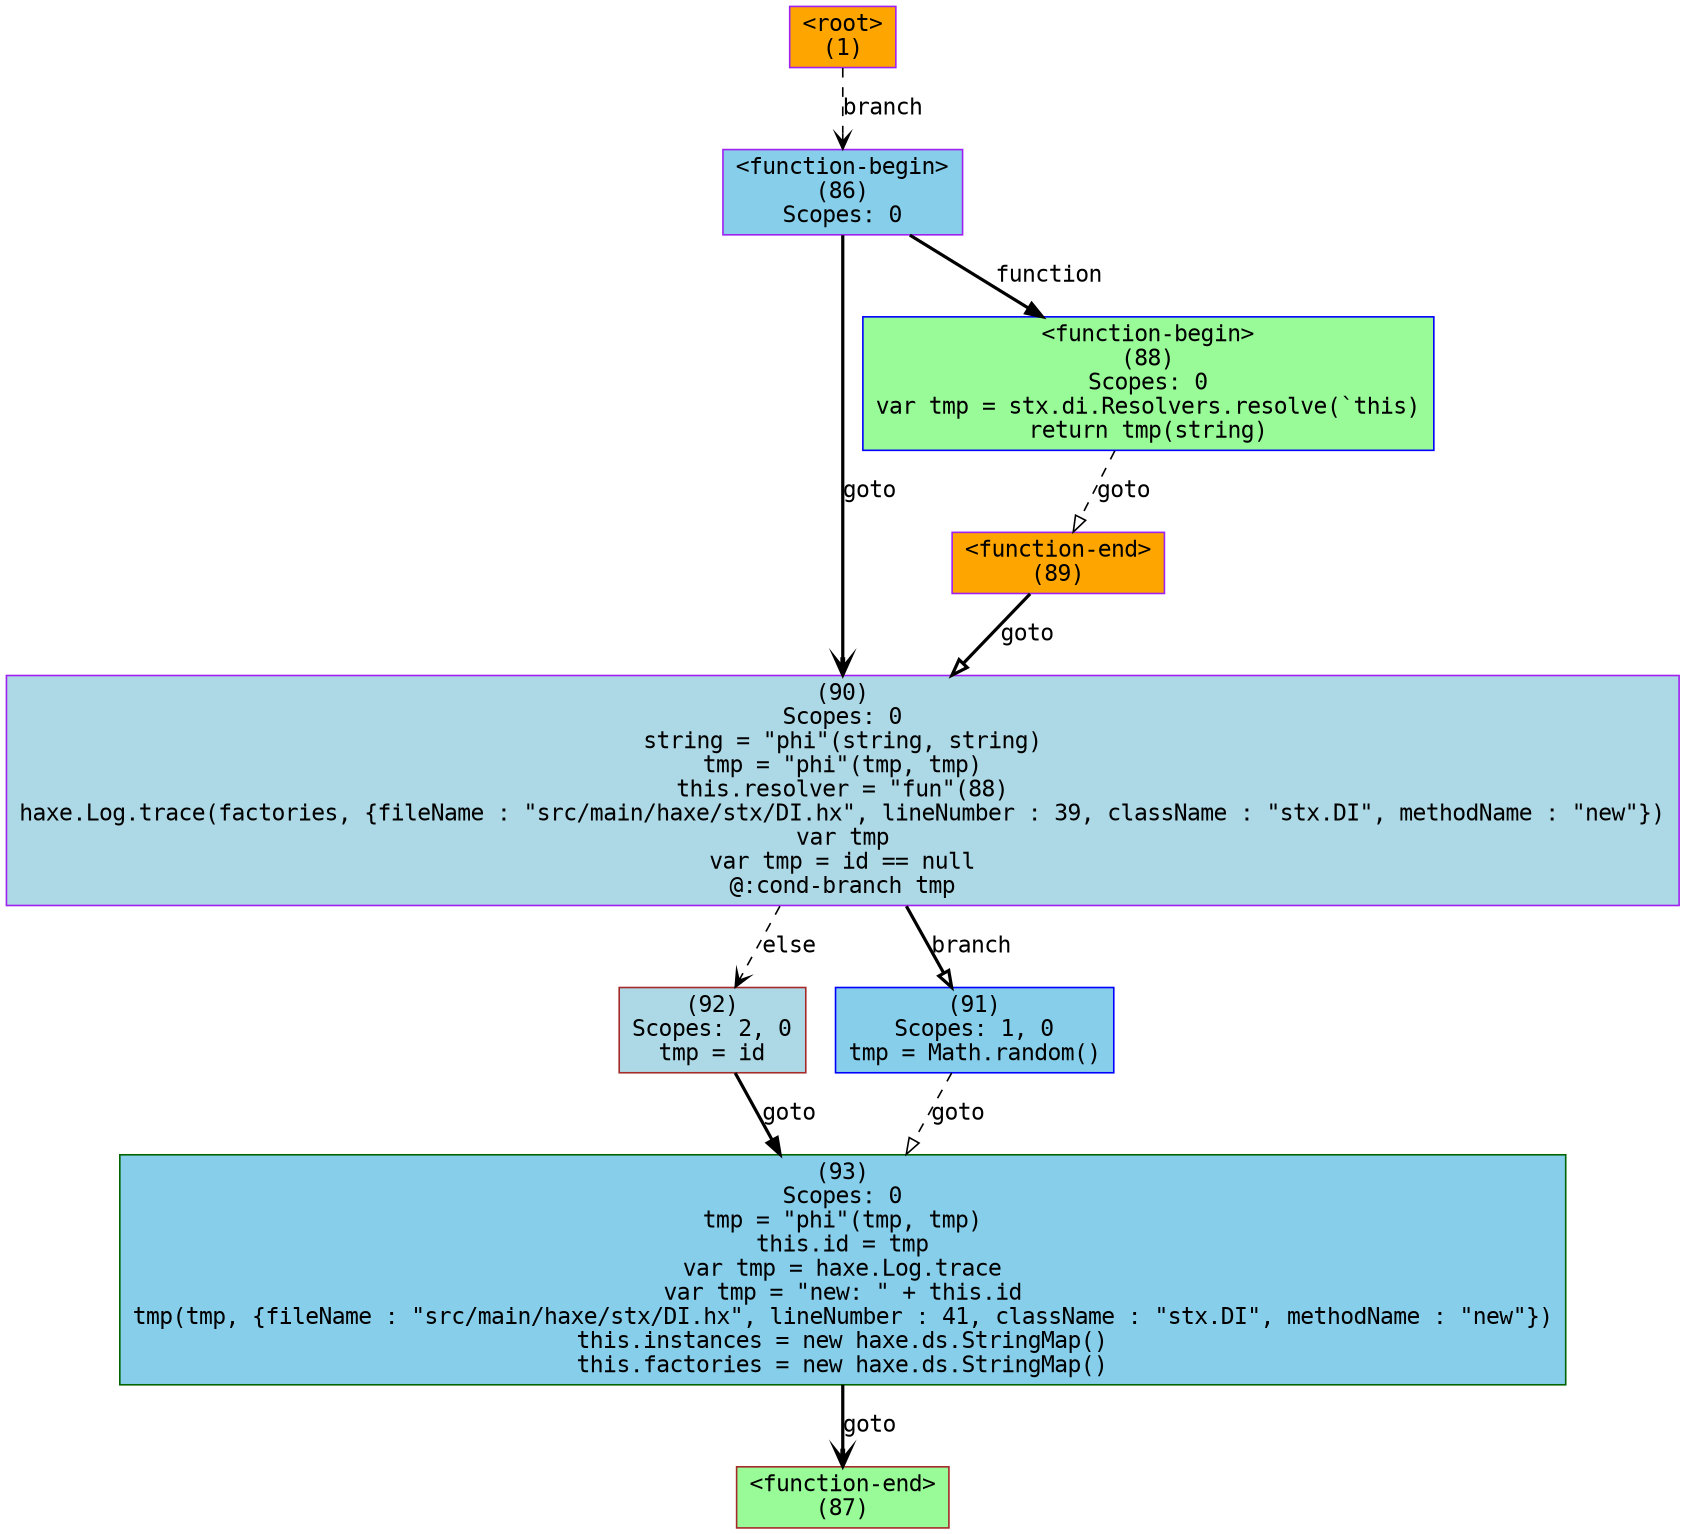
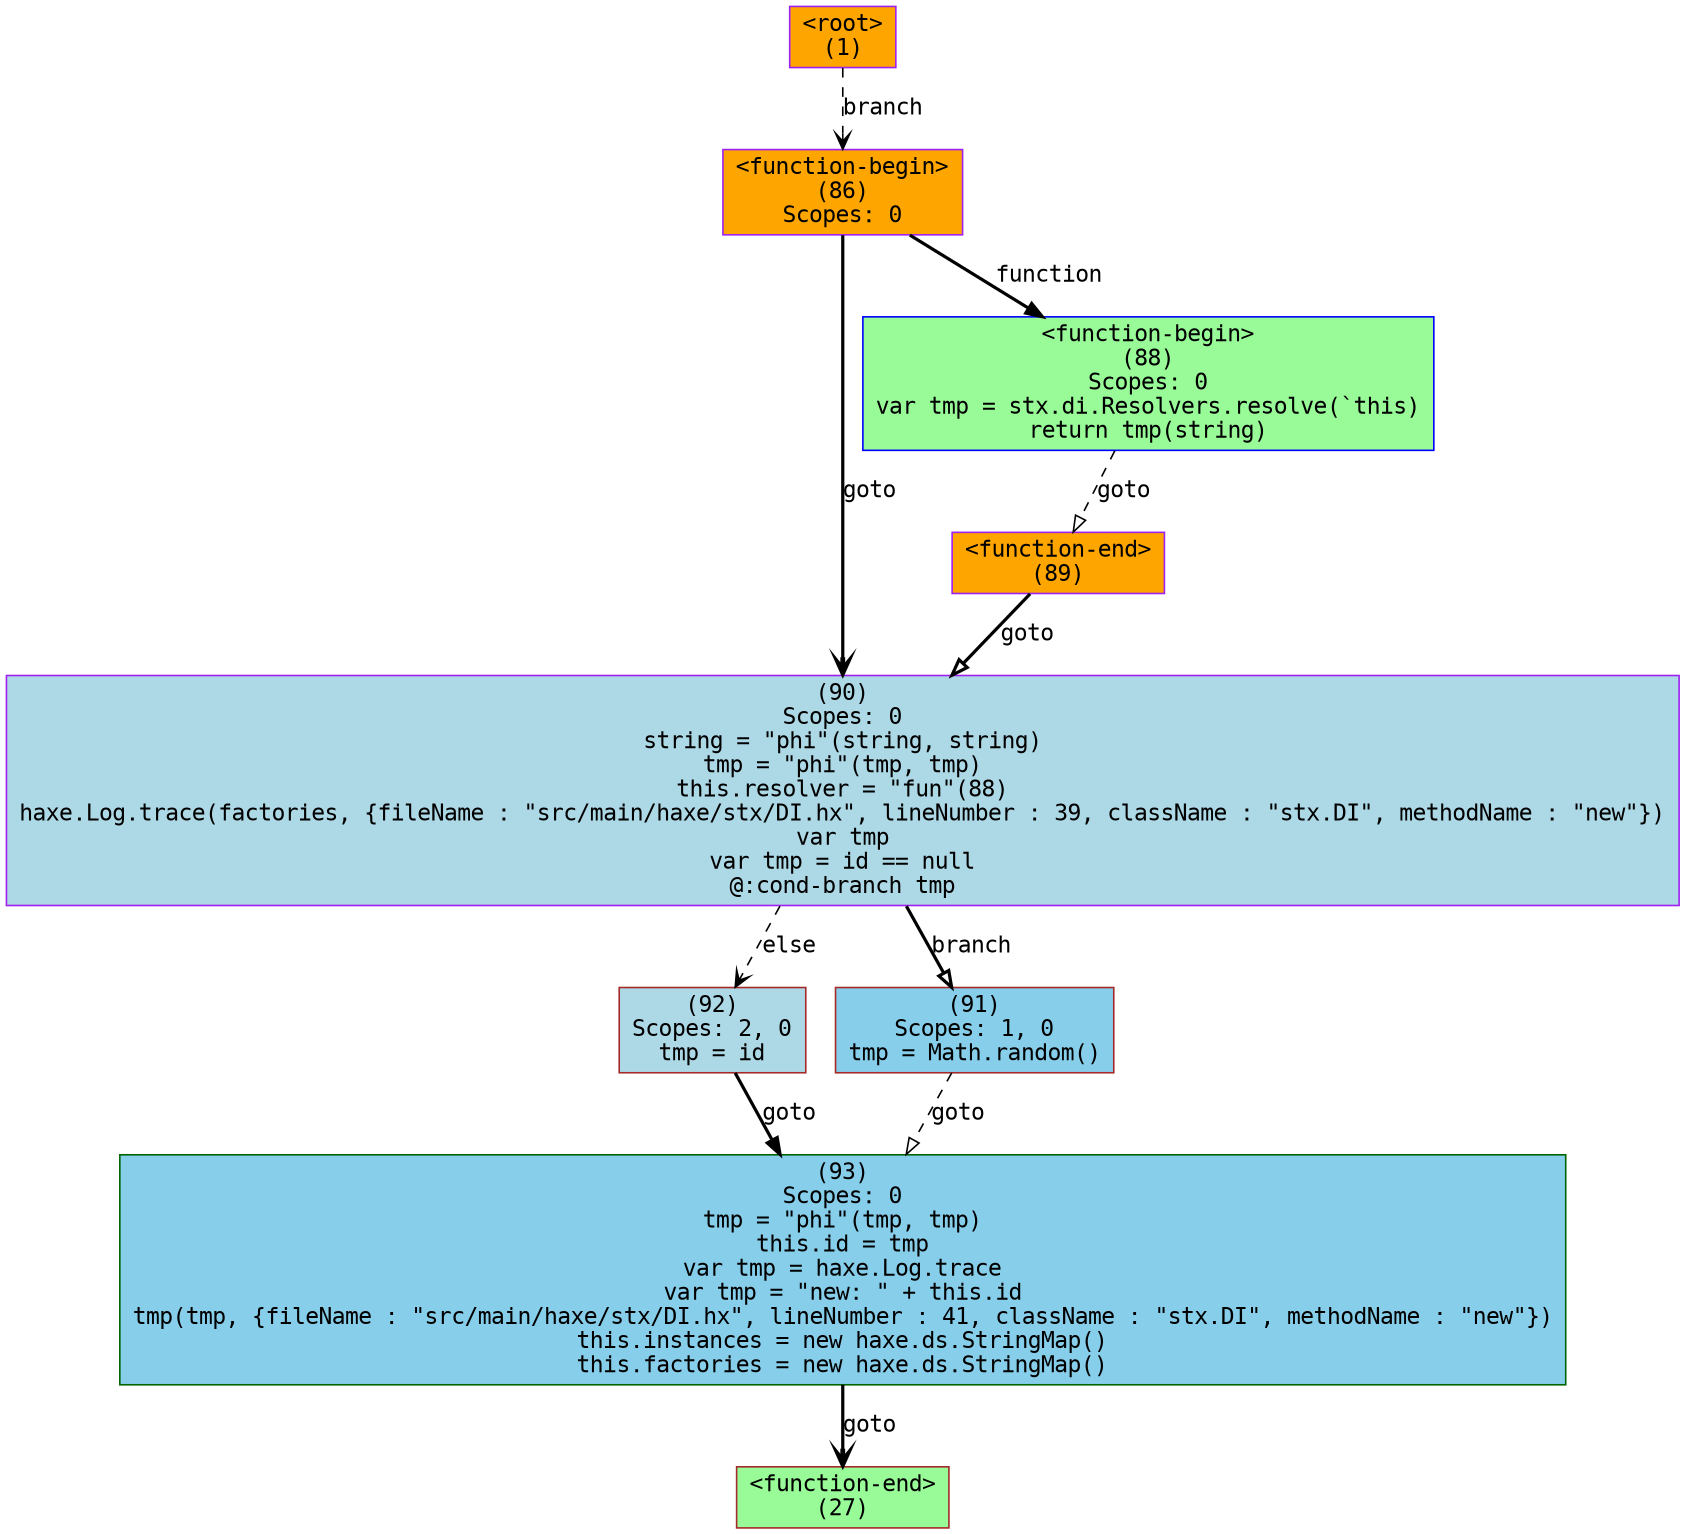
(843, 192) -> (843, 192)
(975, 1030) -> (975, 1030)
(843, 1497) -> (843, 1497)
